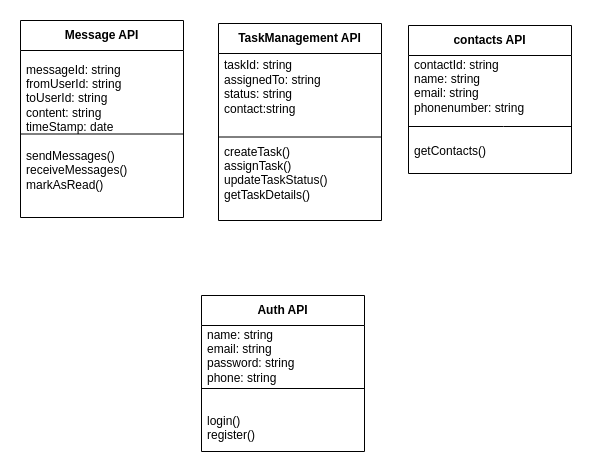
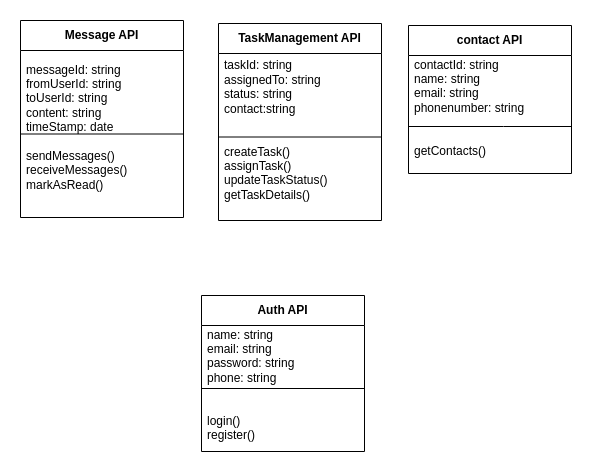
(490, 41) -> (490, 41)
